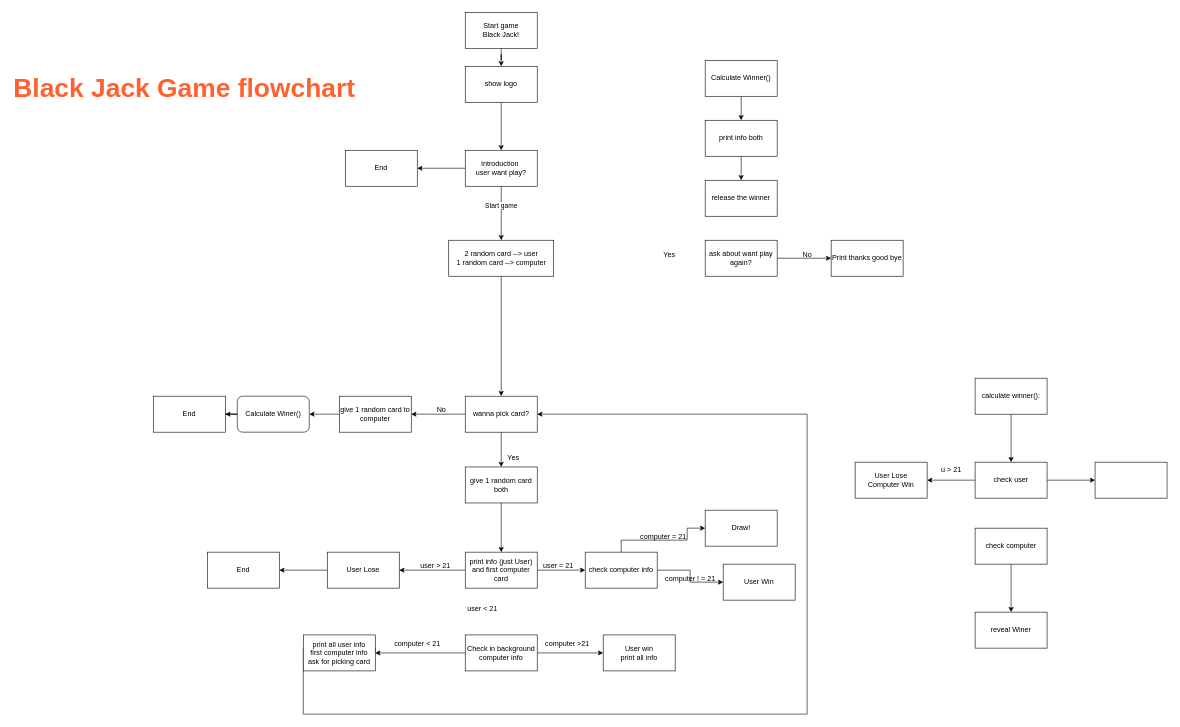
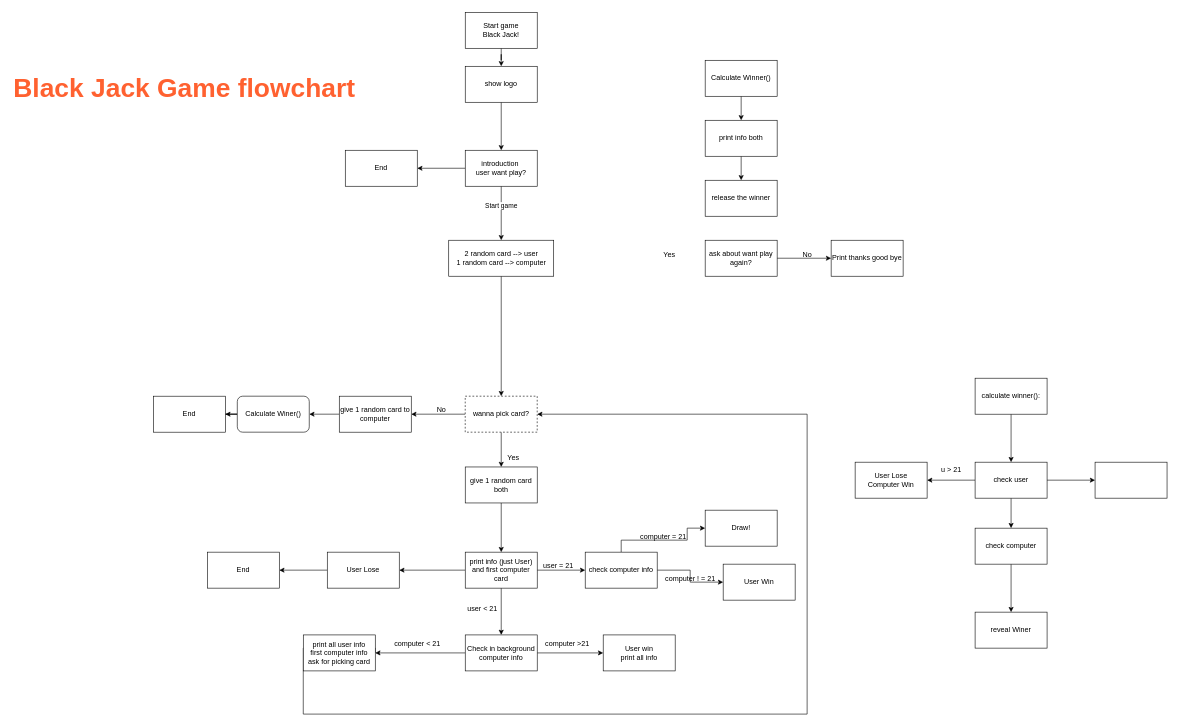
(501, 414) -> (501, 414)
none -> (1011, 522)
(435, 566) -> none
none -> (501, 629)
